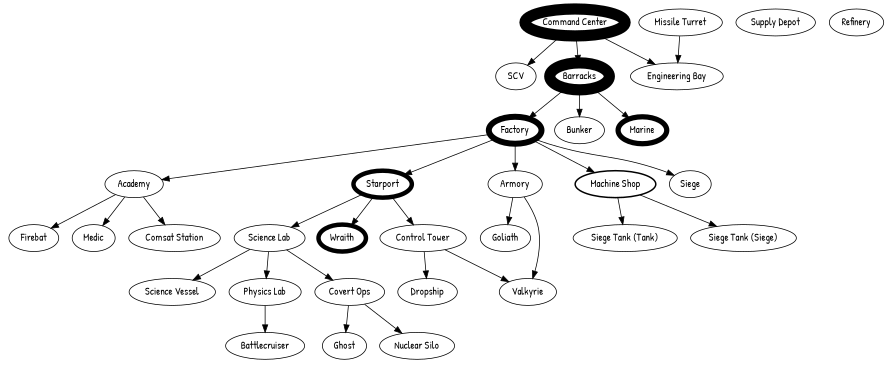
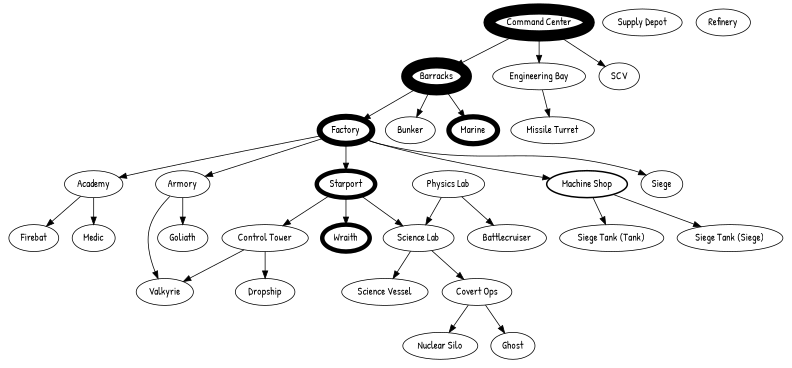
(679, 46) -> (545, 100)
(175, 238) -> none
(268, 261) -> (435, 208)
